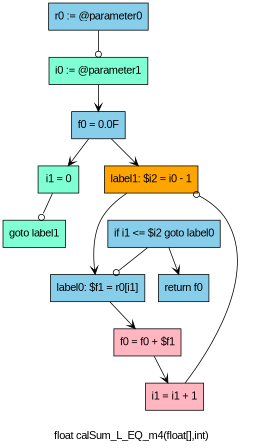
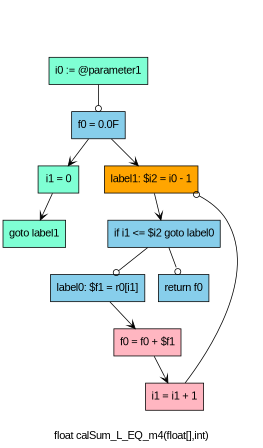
(98, 17) -> none
(98, 95) -> (98, 95)
(48, 203) -> (48, 203)
(99, 225) -> (157, 203)
(173, 257) -> (173, 257)
